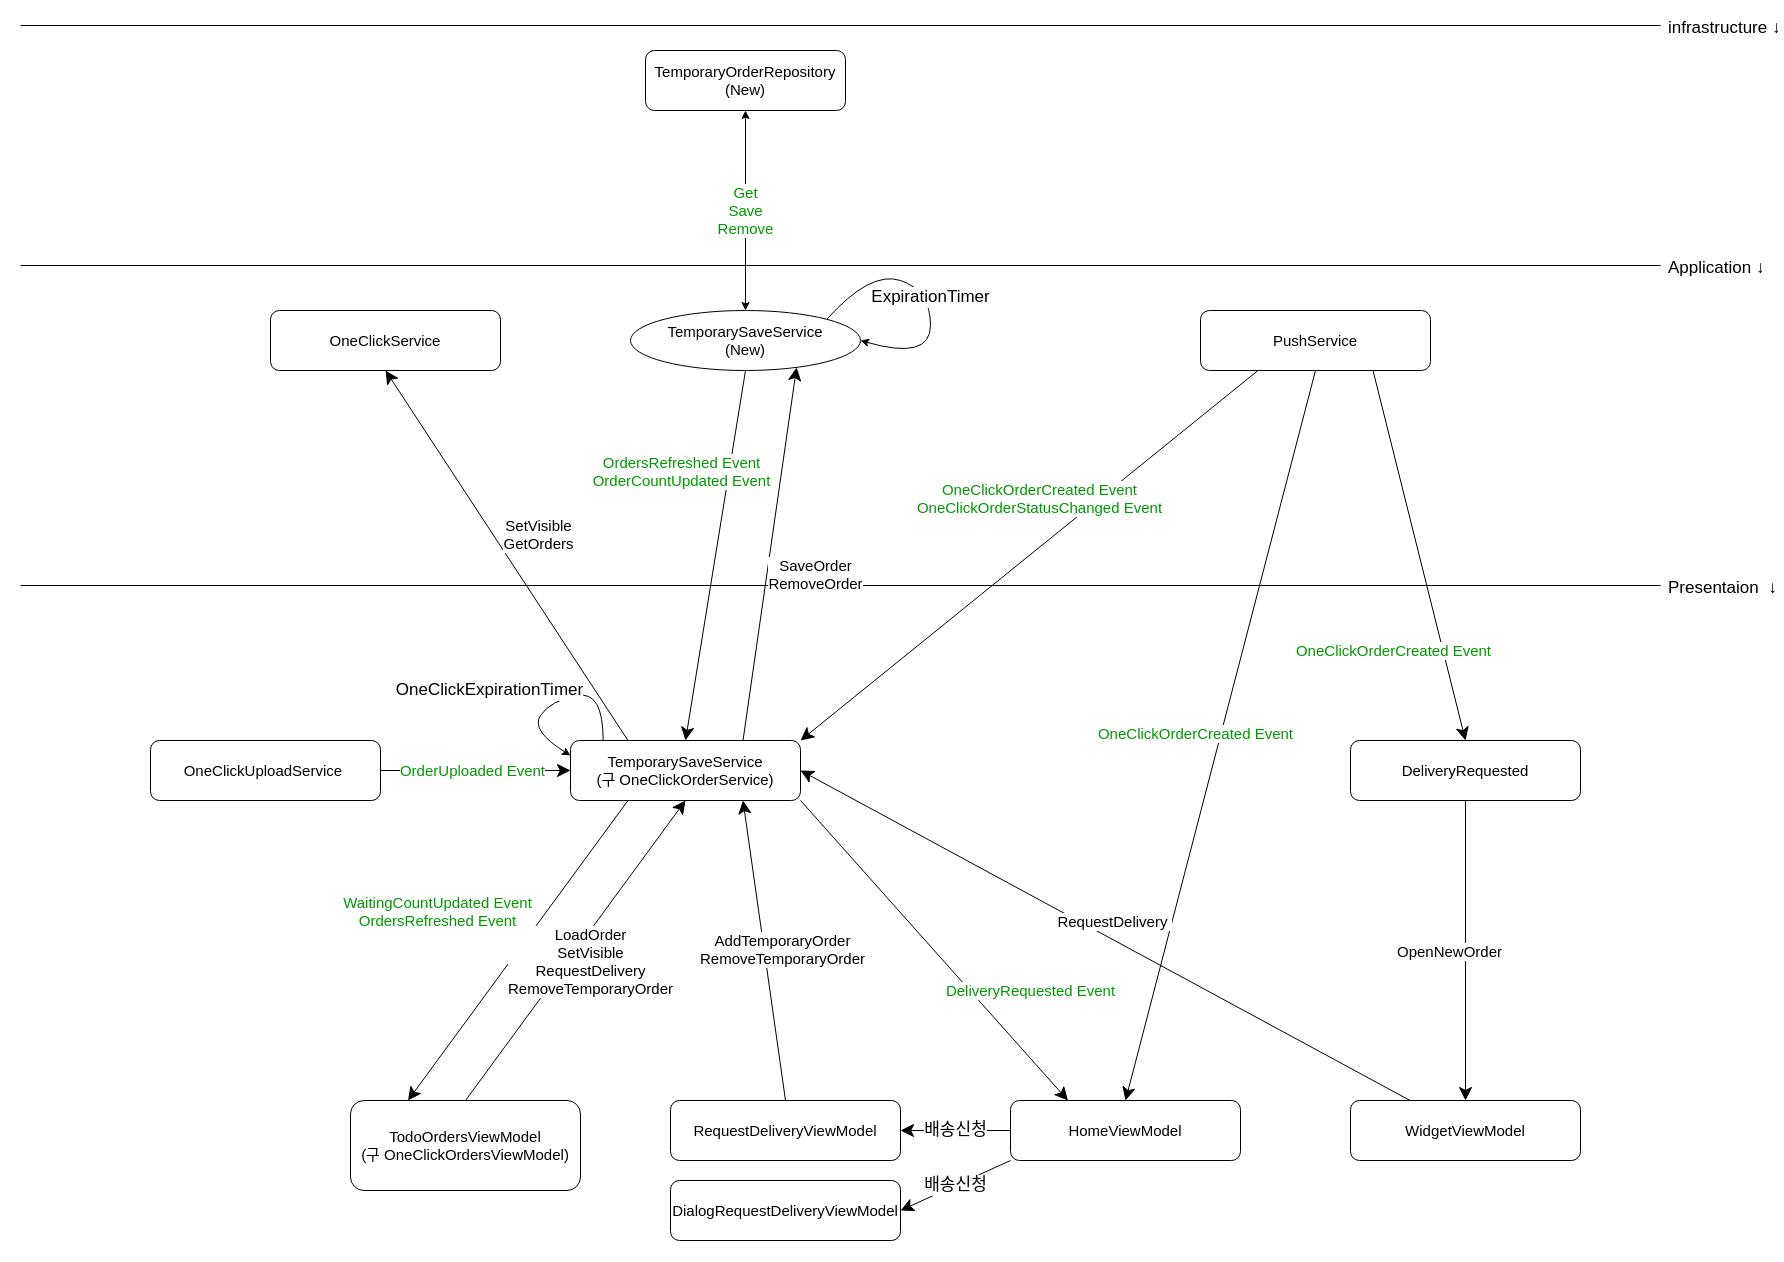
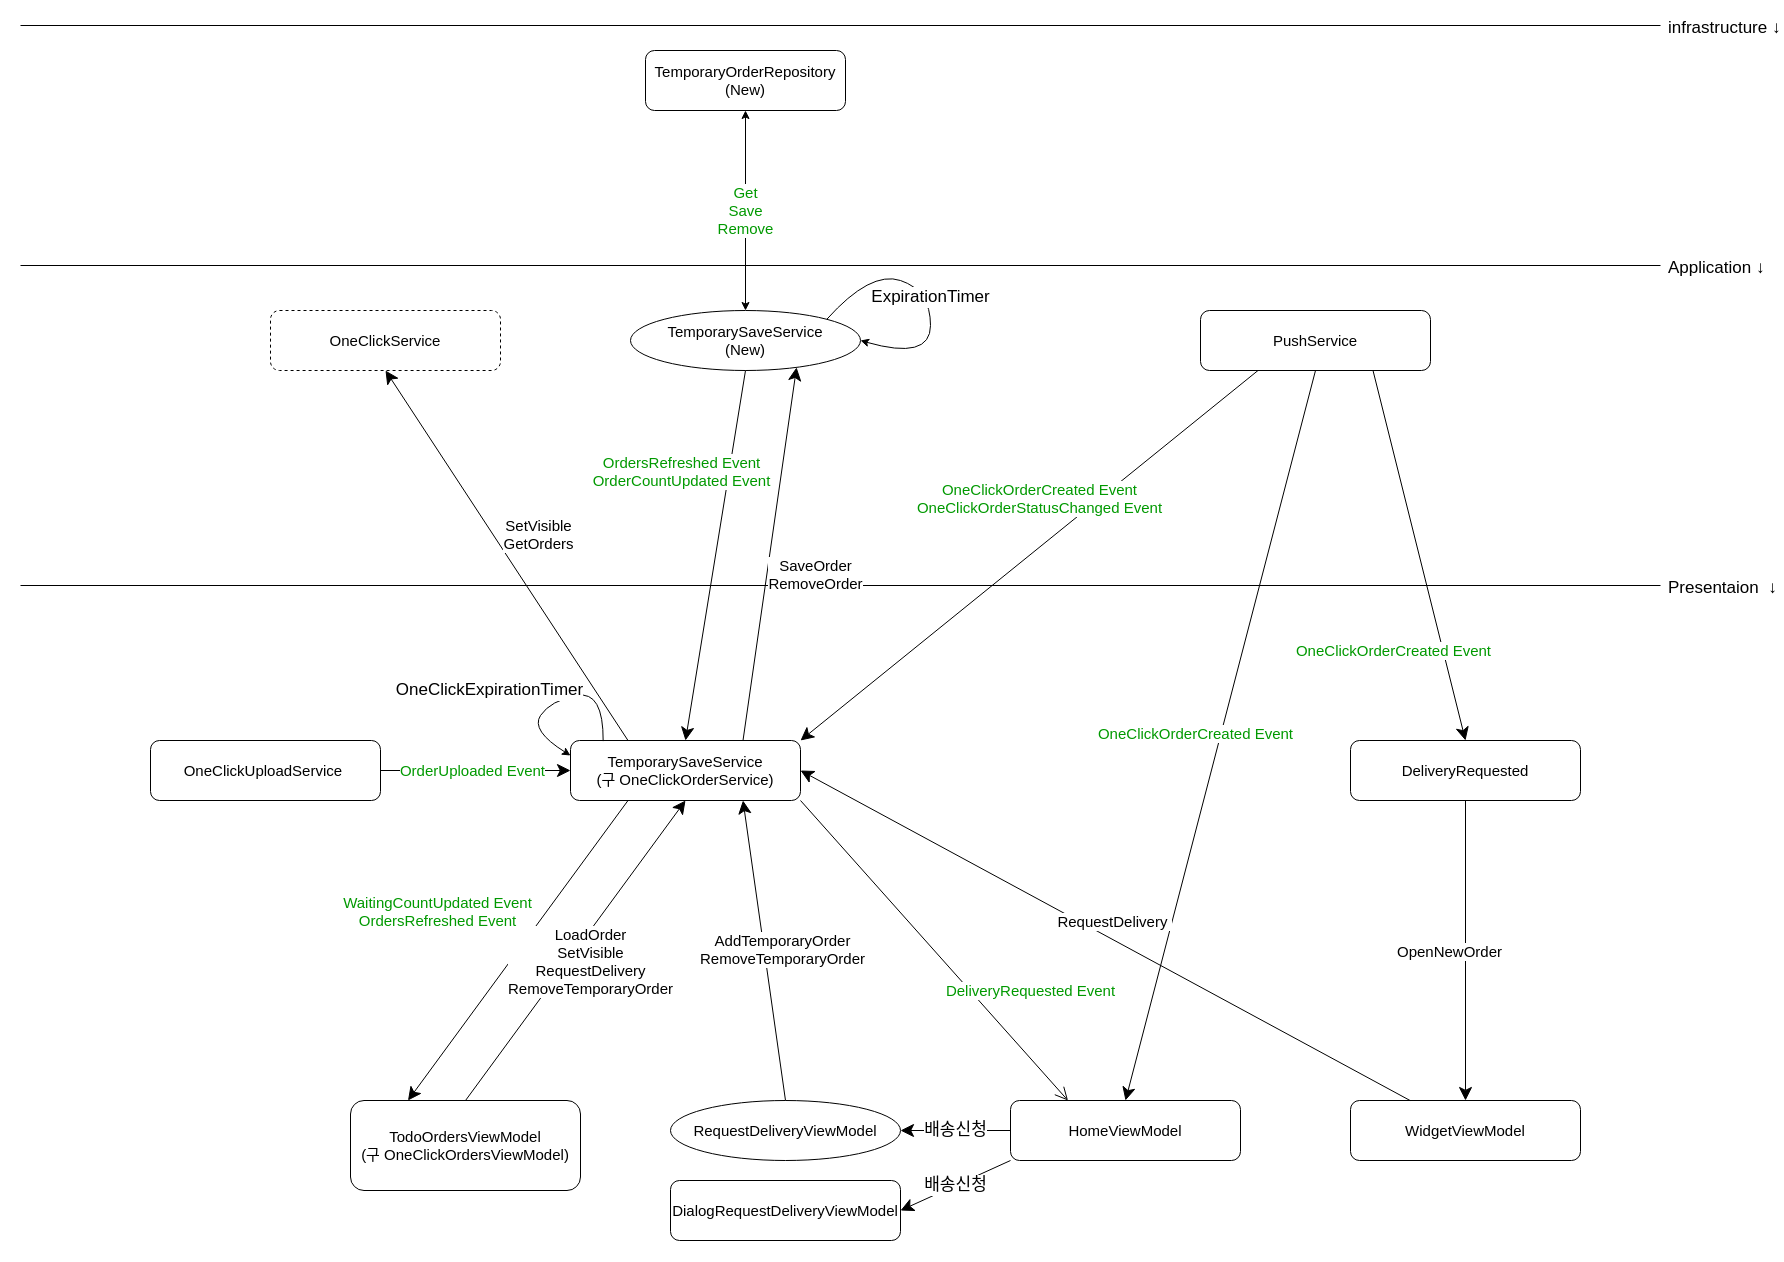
(386, 341) -> (386, 341)
(1060, 1091) -> (1062, 1094)
(786, 1131) -> (786, 1131)
